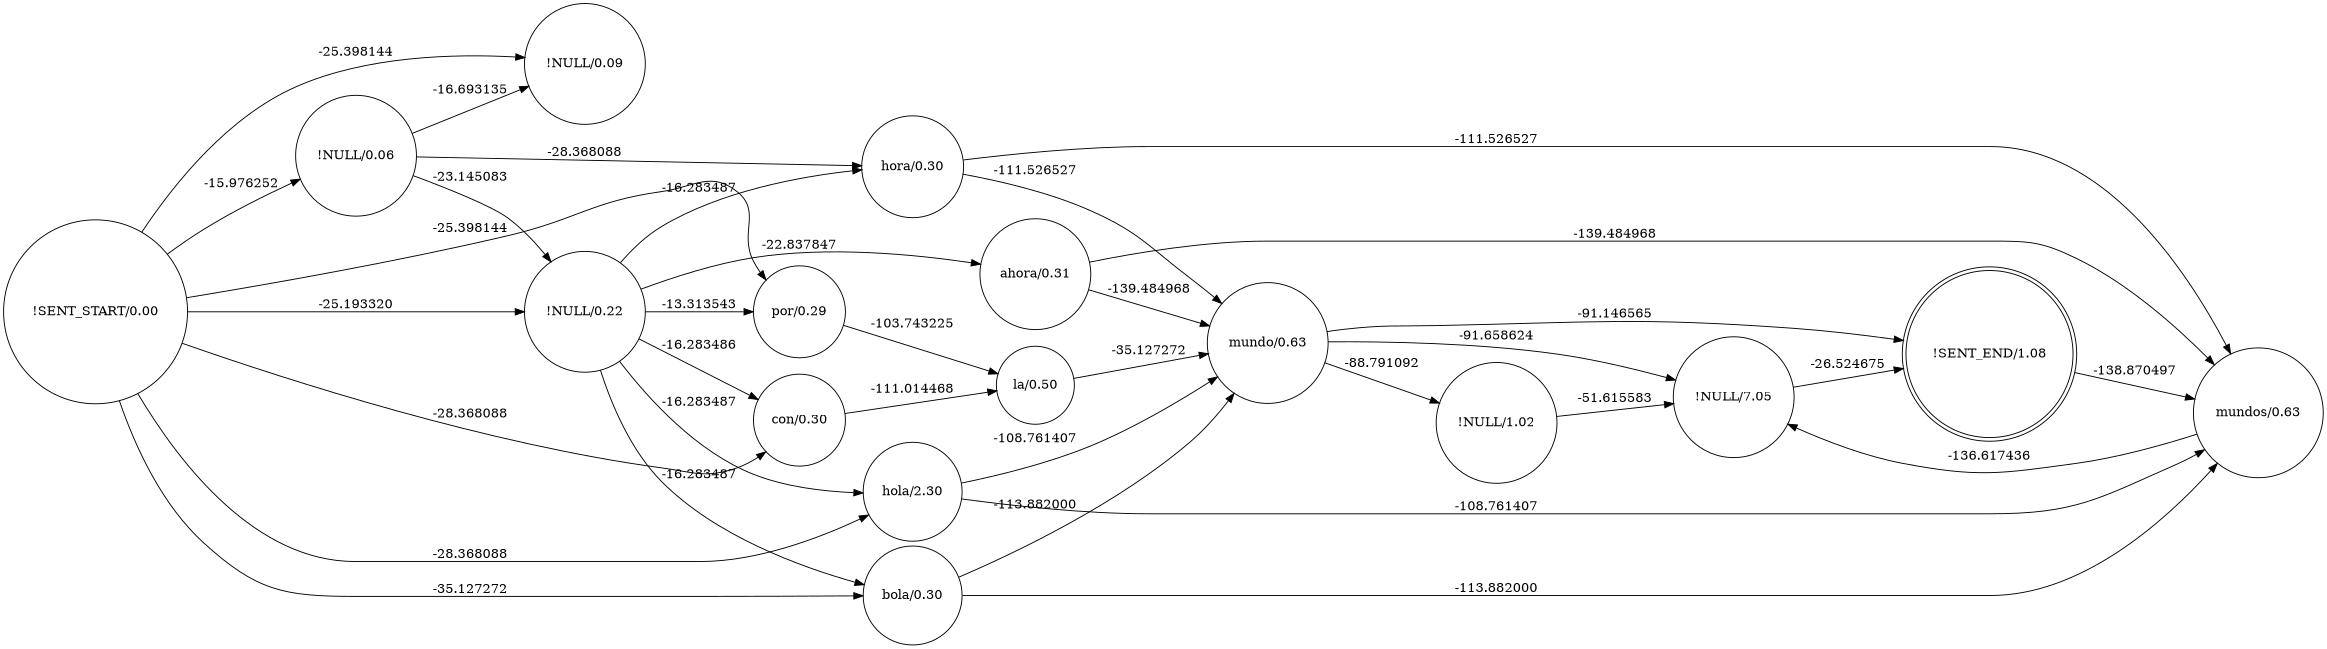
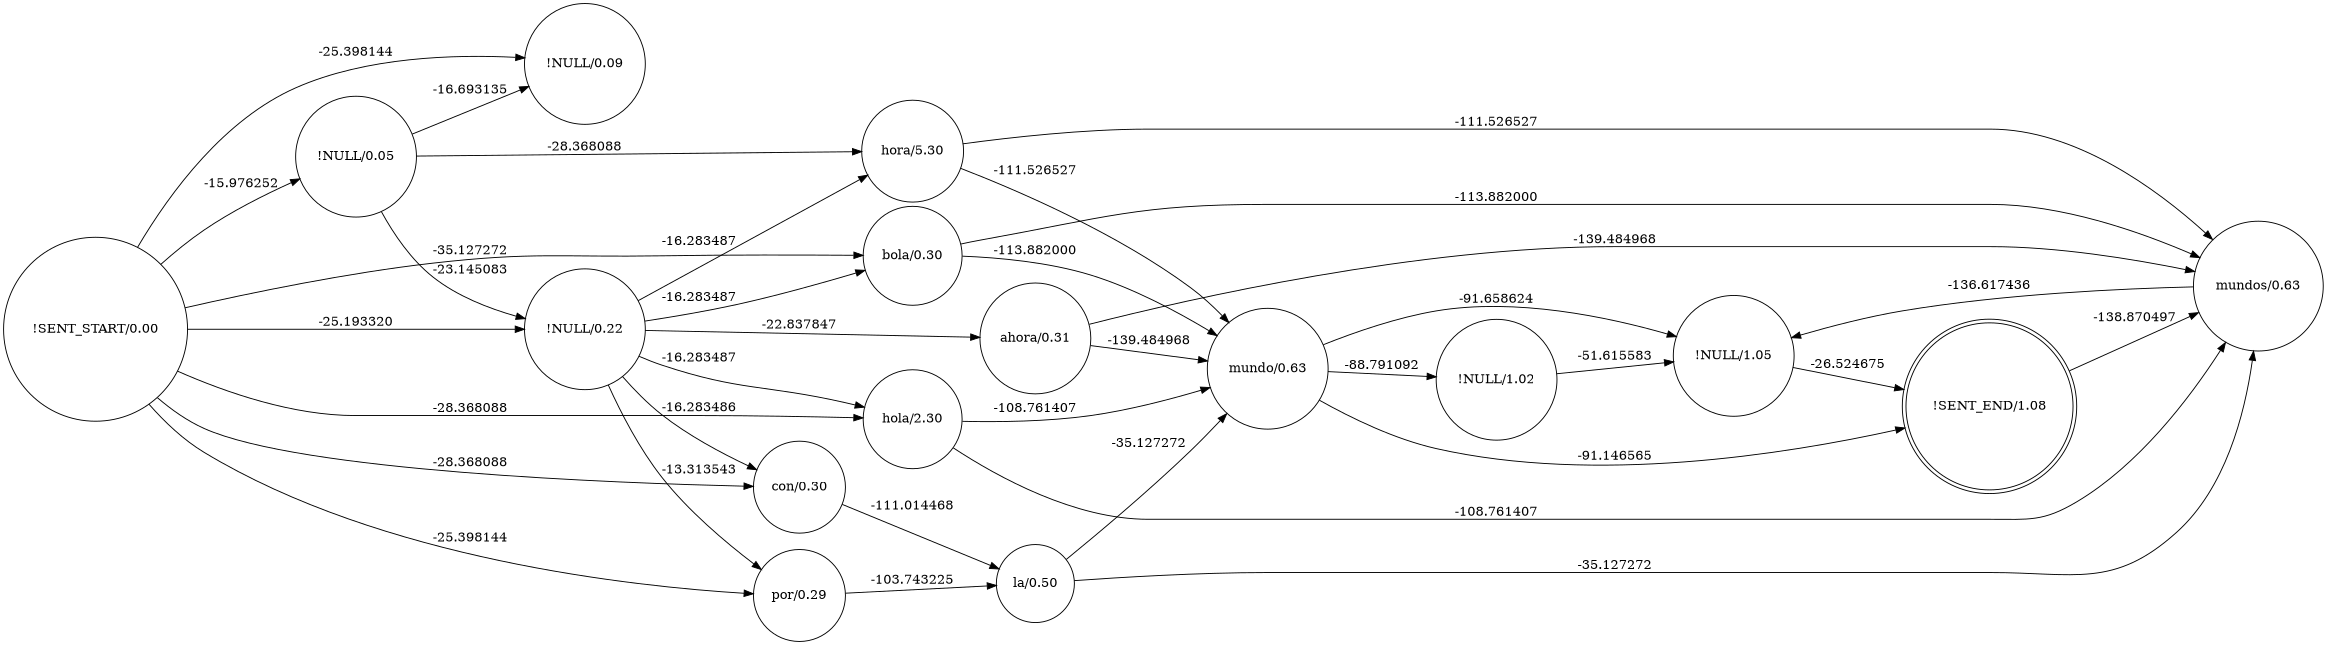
(356, 156) -> (356, 157)
(913, 167) -> (913, 151)
(1734, 397) -> (1734, 356)
none -> (1727, 573)
